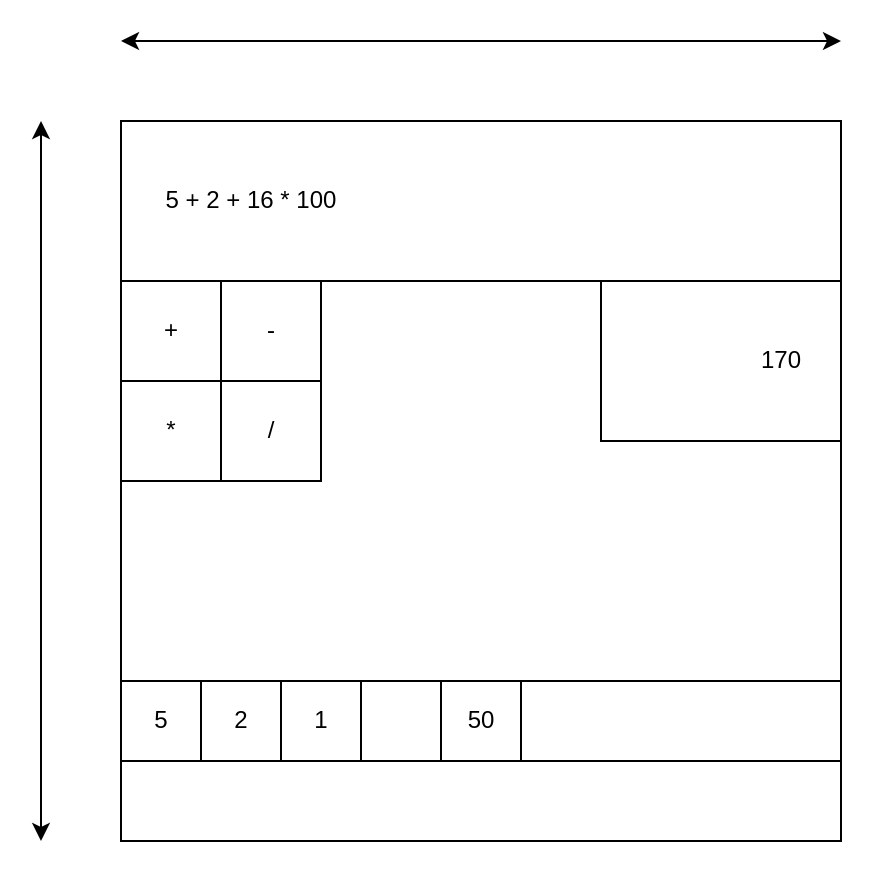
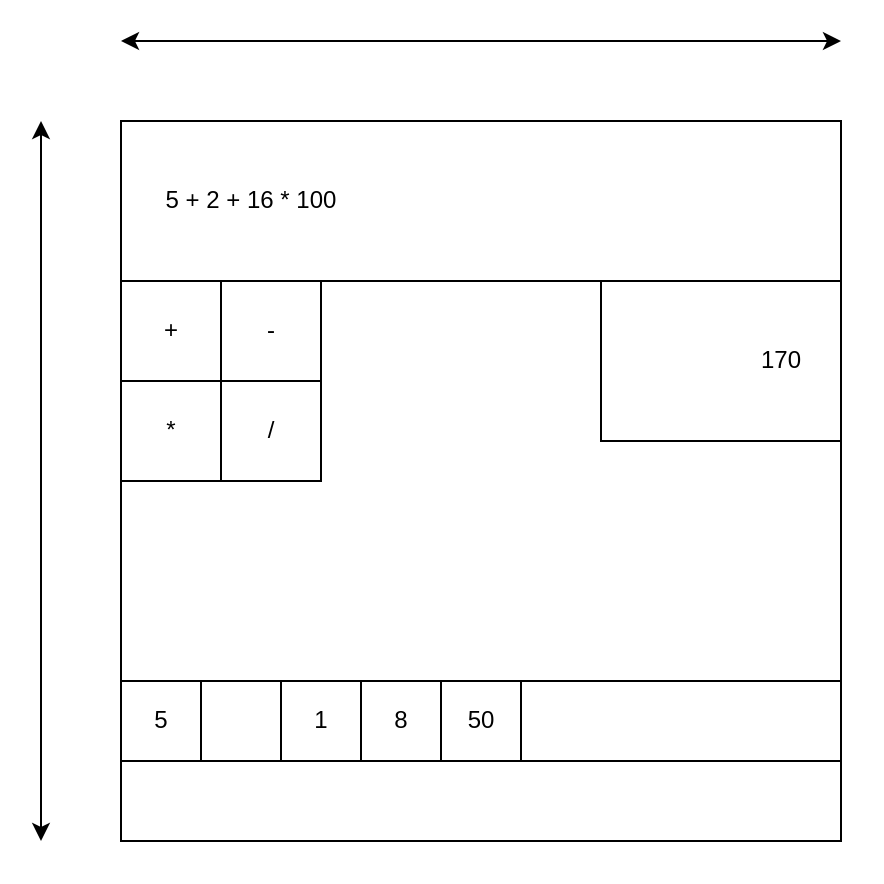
(241, 721) -> none
none -> (401, 721)
